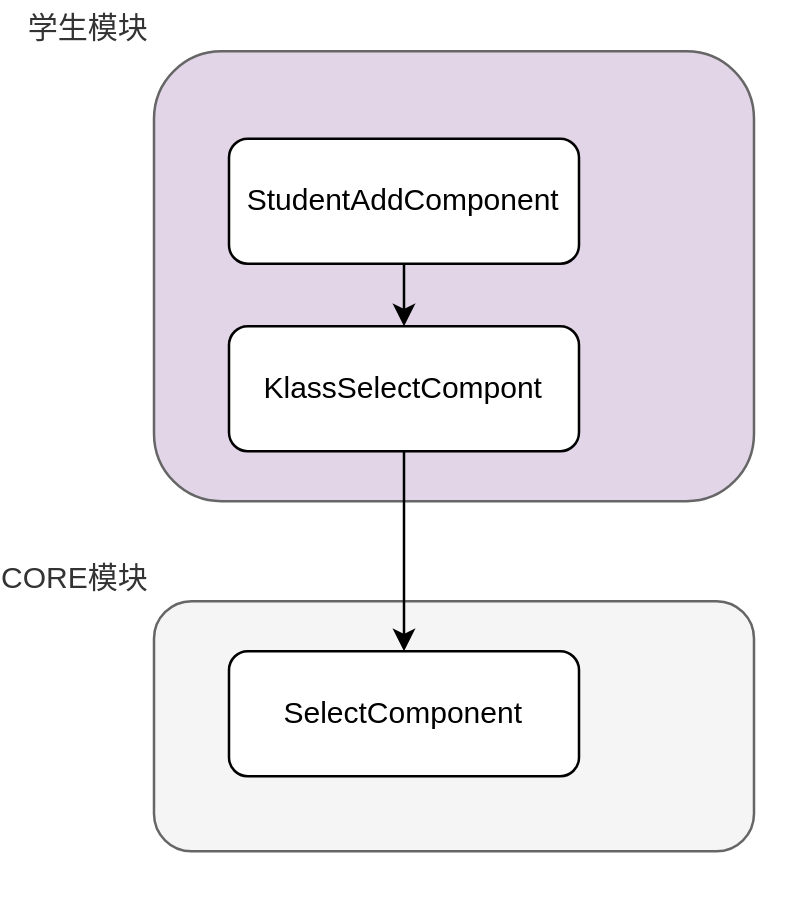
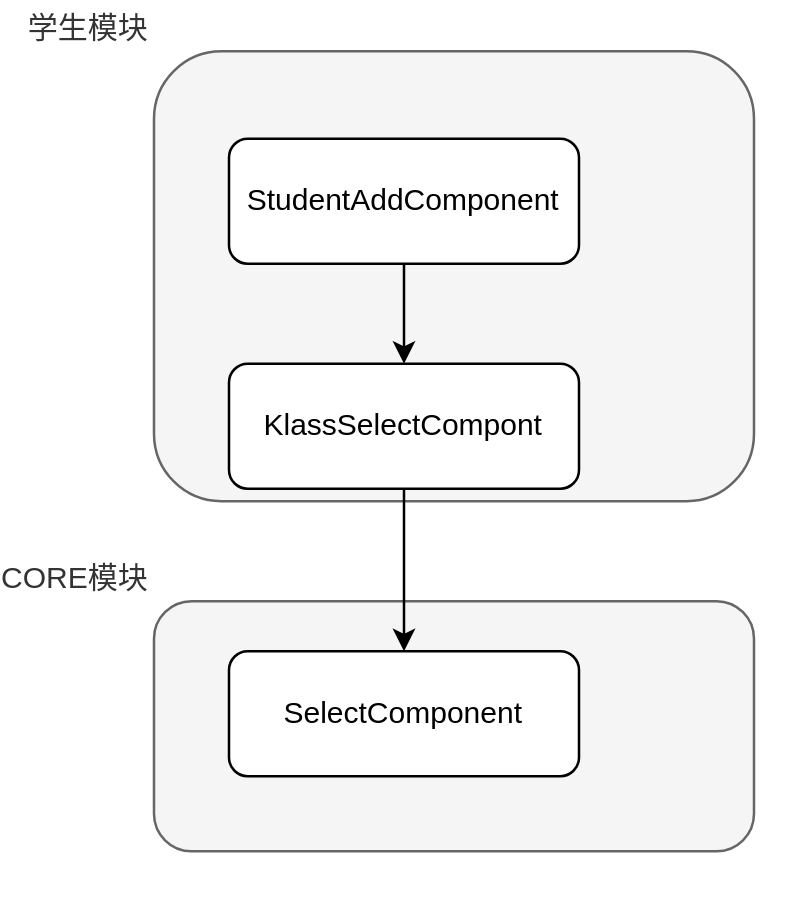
(454, 276) -> (454, 276)
(404, 389) -> (404, 426)
